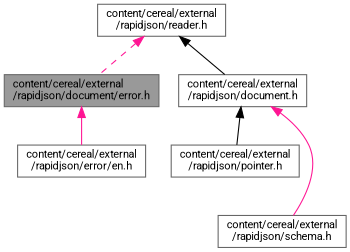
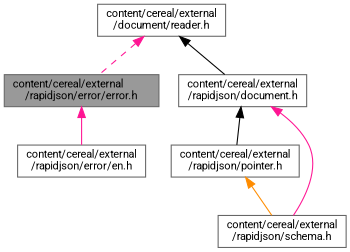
(162, 20) -> (162, 20)
(82, 91) -> (82, 91)
none -> (262, 201)
